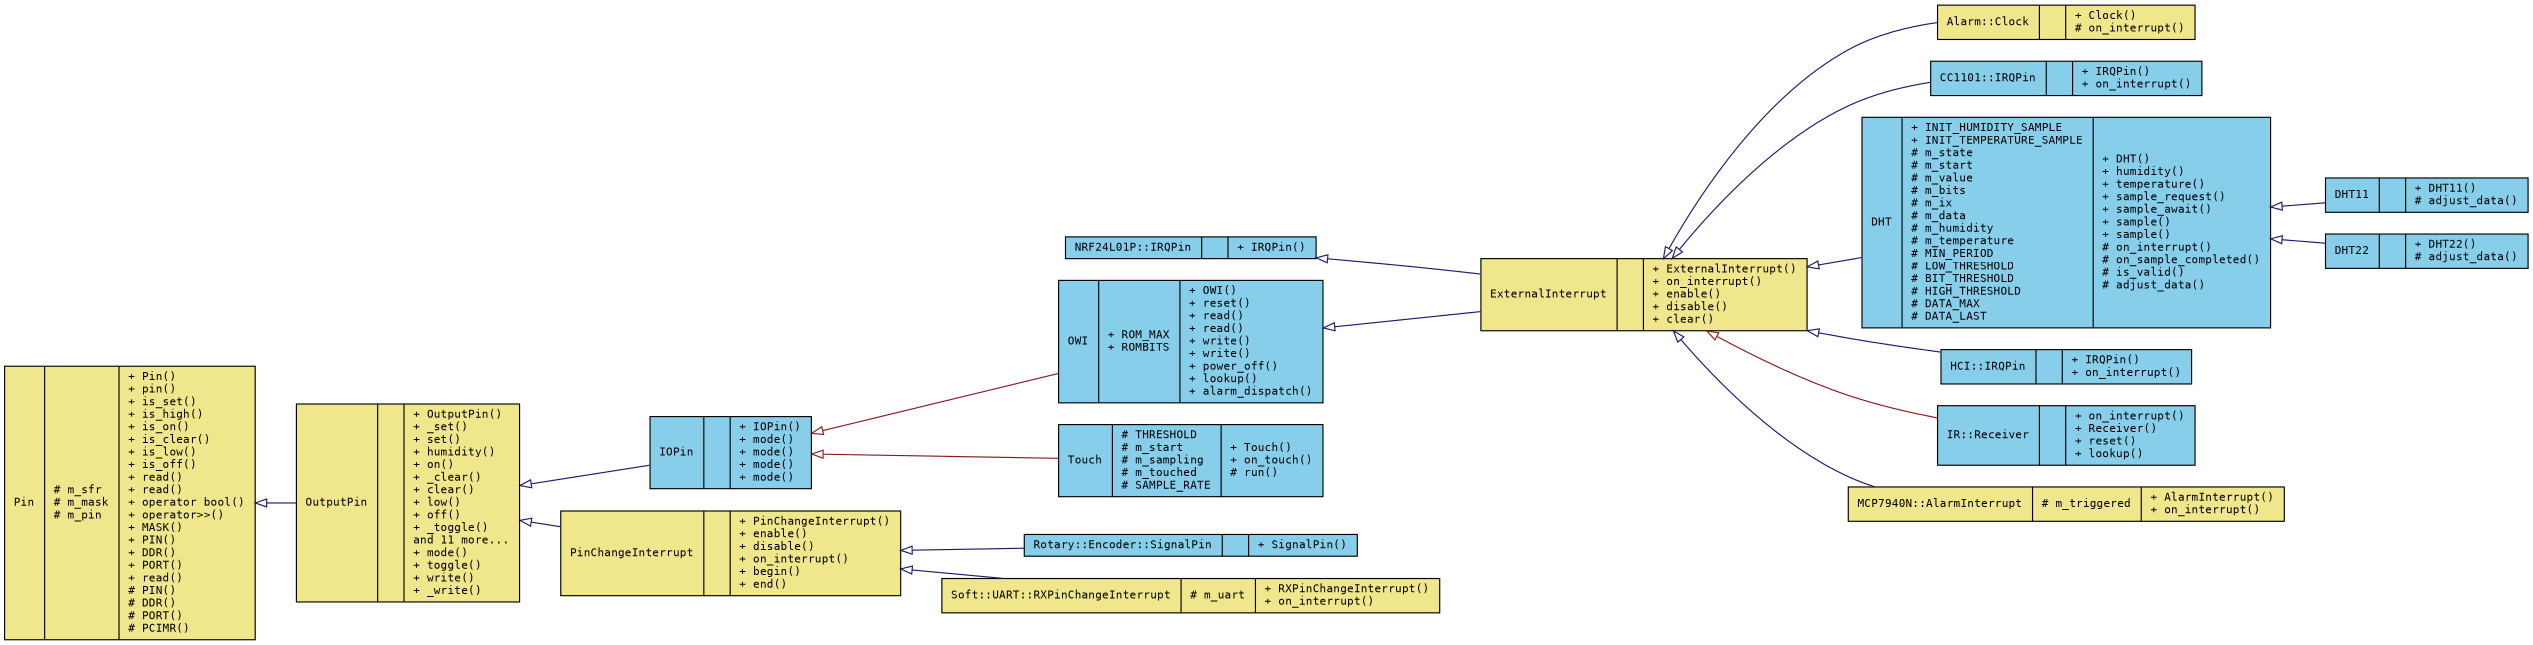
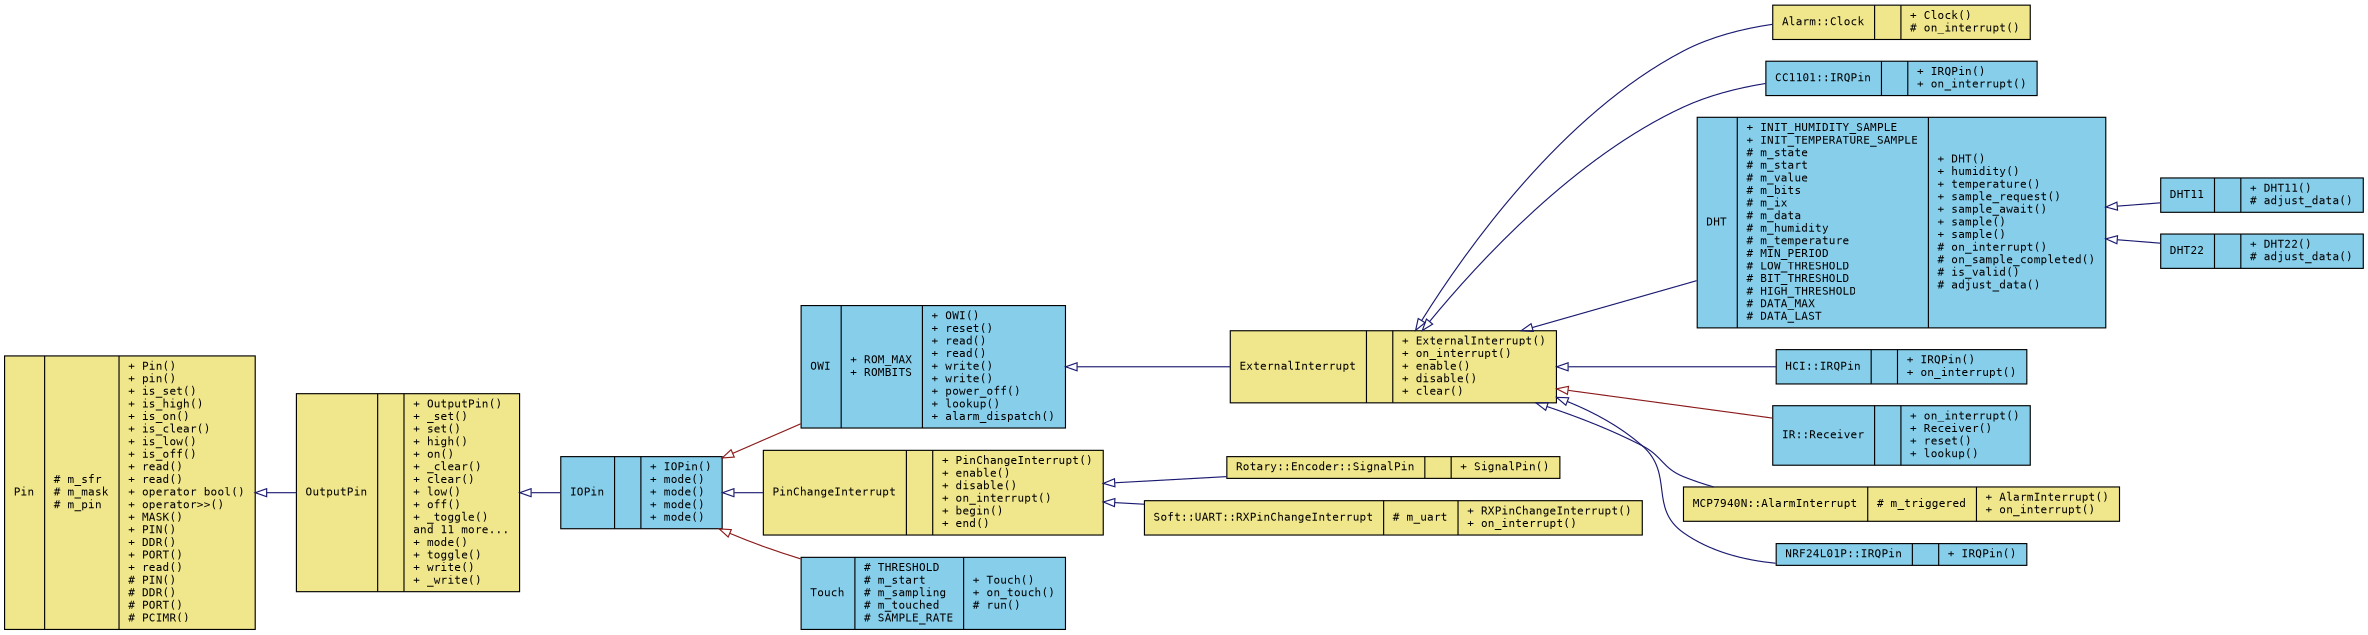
(1404, 266) -> (1663, 495)
(455, 452) -> (441, 442)
(546, 524) -> (749, 493)
(1191, 545) -> (1393, 468)
